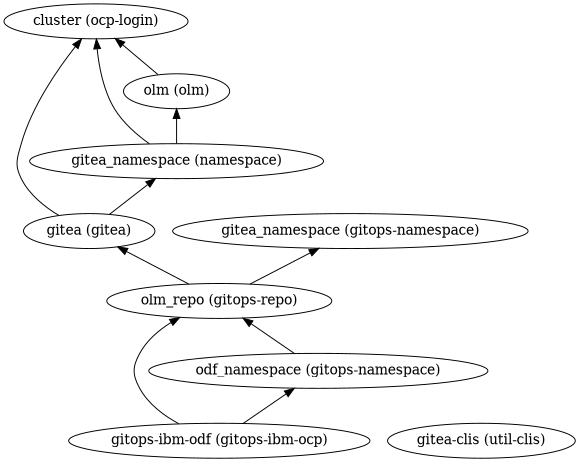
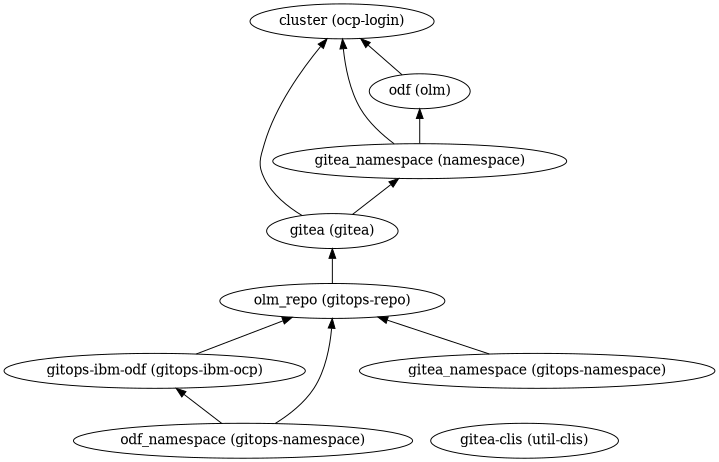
(177, 91) -> (420, 91)
(280, 268) -> (438, 337)
(265, 409) -> (203, 409)
